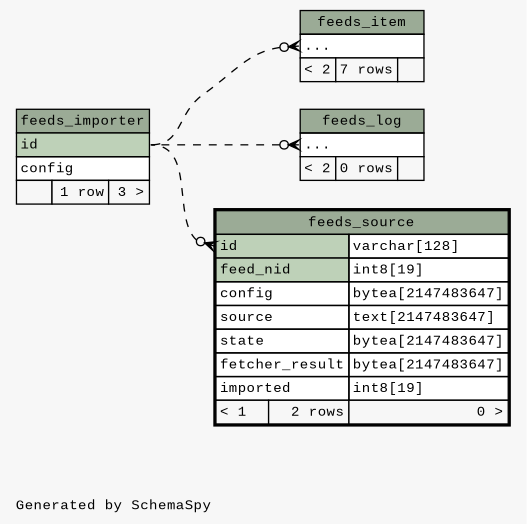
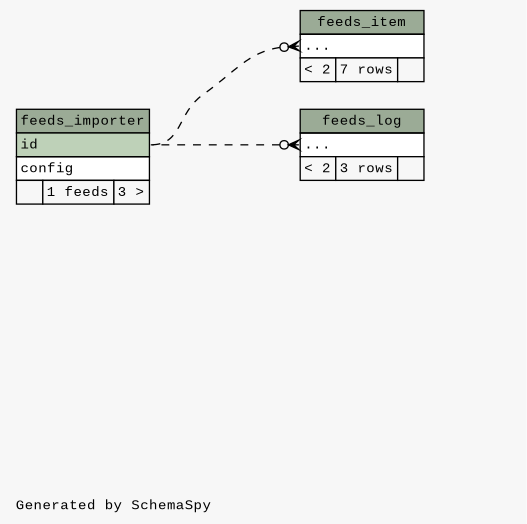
(367, 168) -> (367, 168)
(82, 192) -> (78, 192)
(362, 317) -> none
